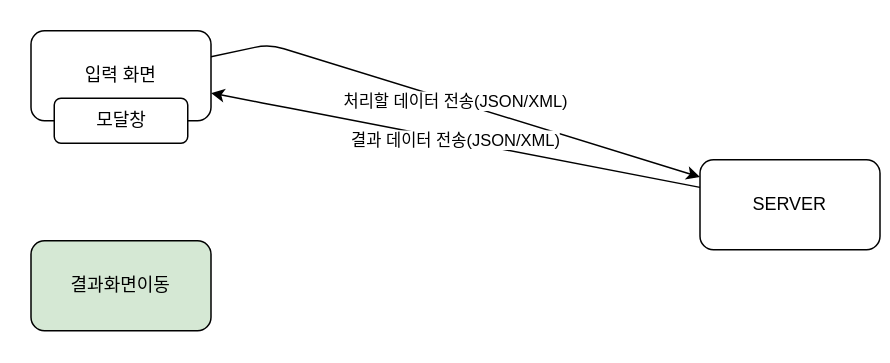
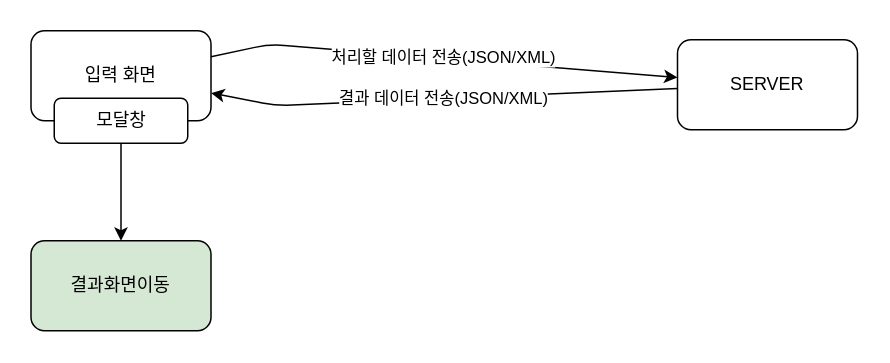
none -> (121, 186)
(790, 205) -> (767, 85)
